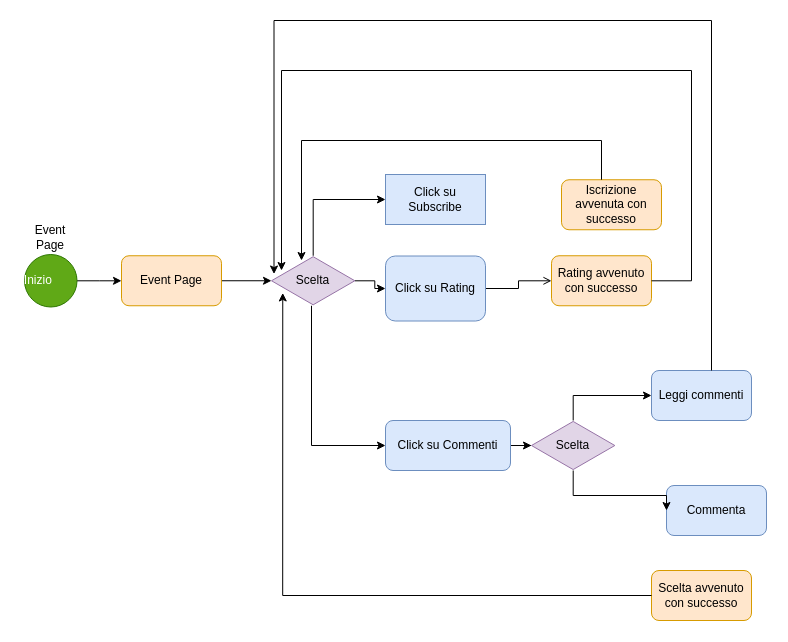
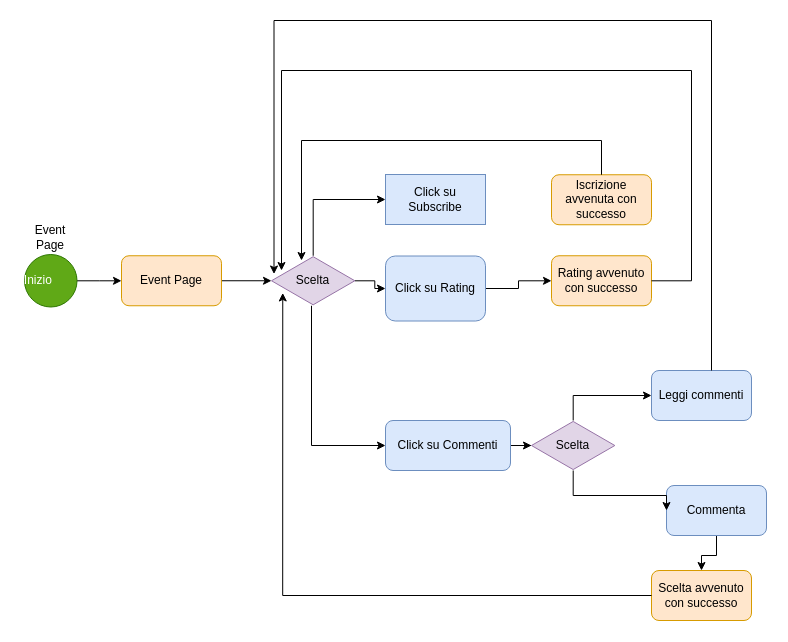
(612, 205) -> (602, 200)
(545, 281) -> (543, 281)
none -> (716, 556)
